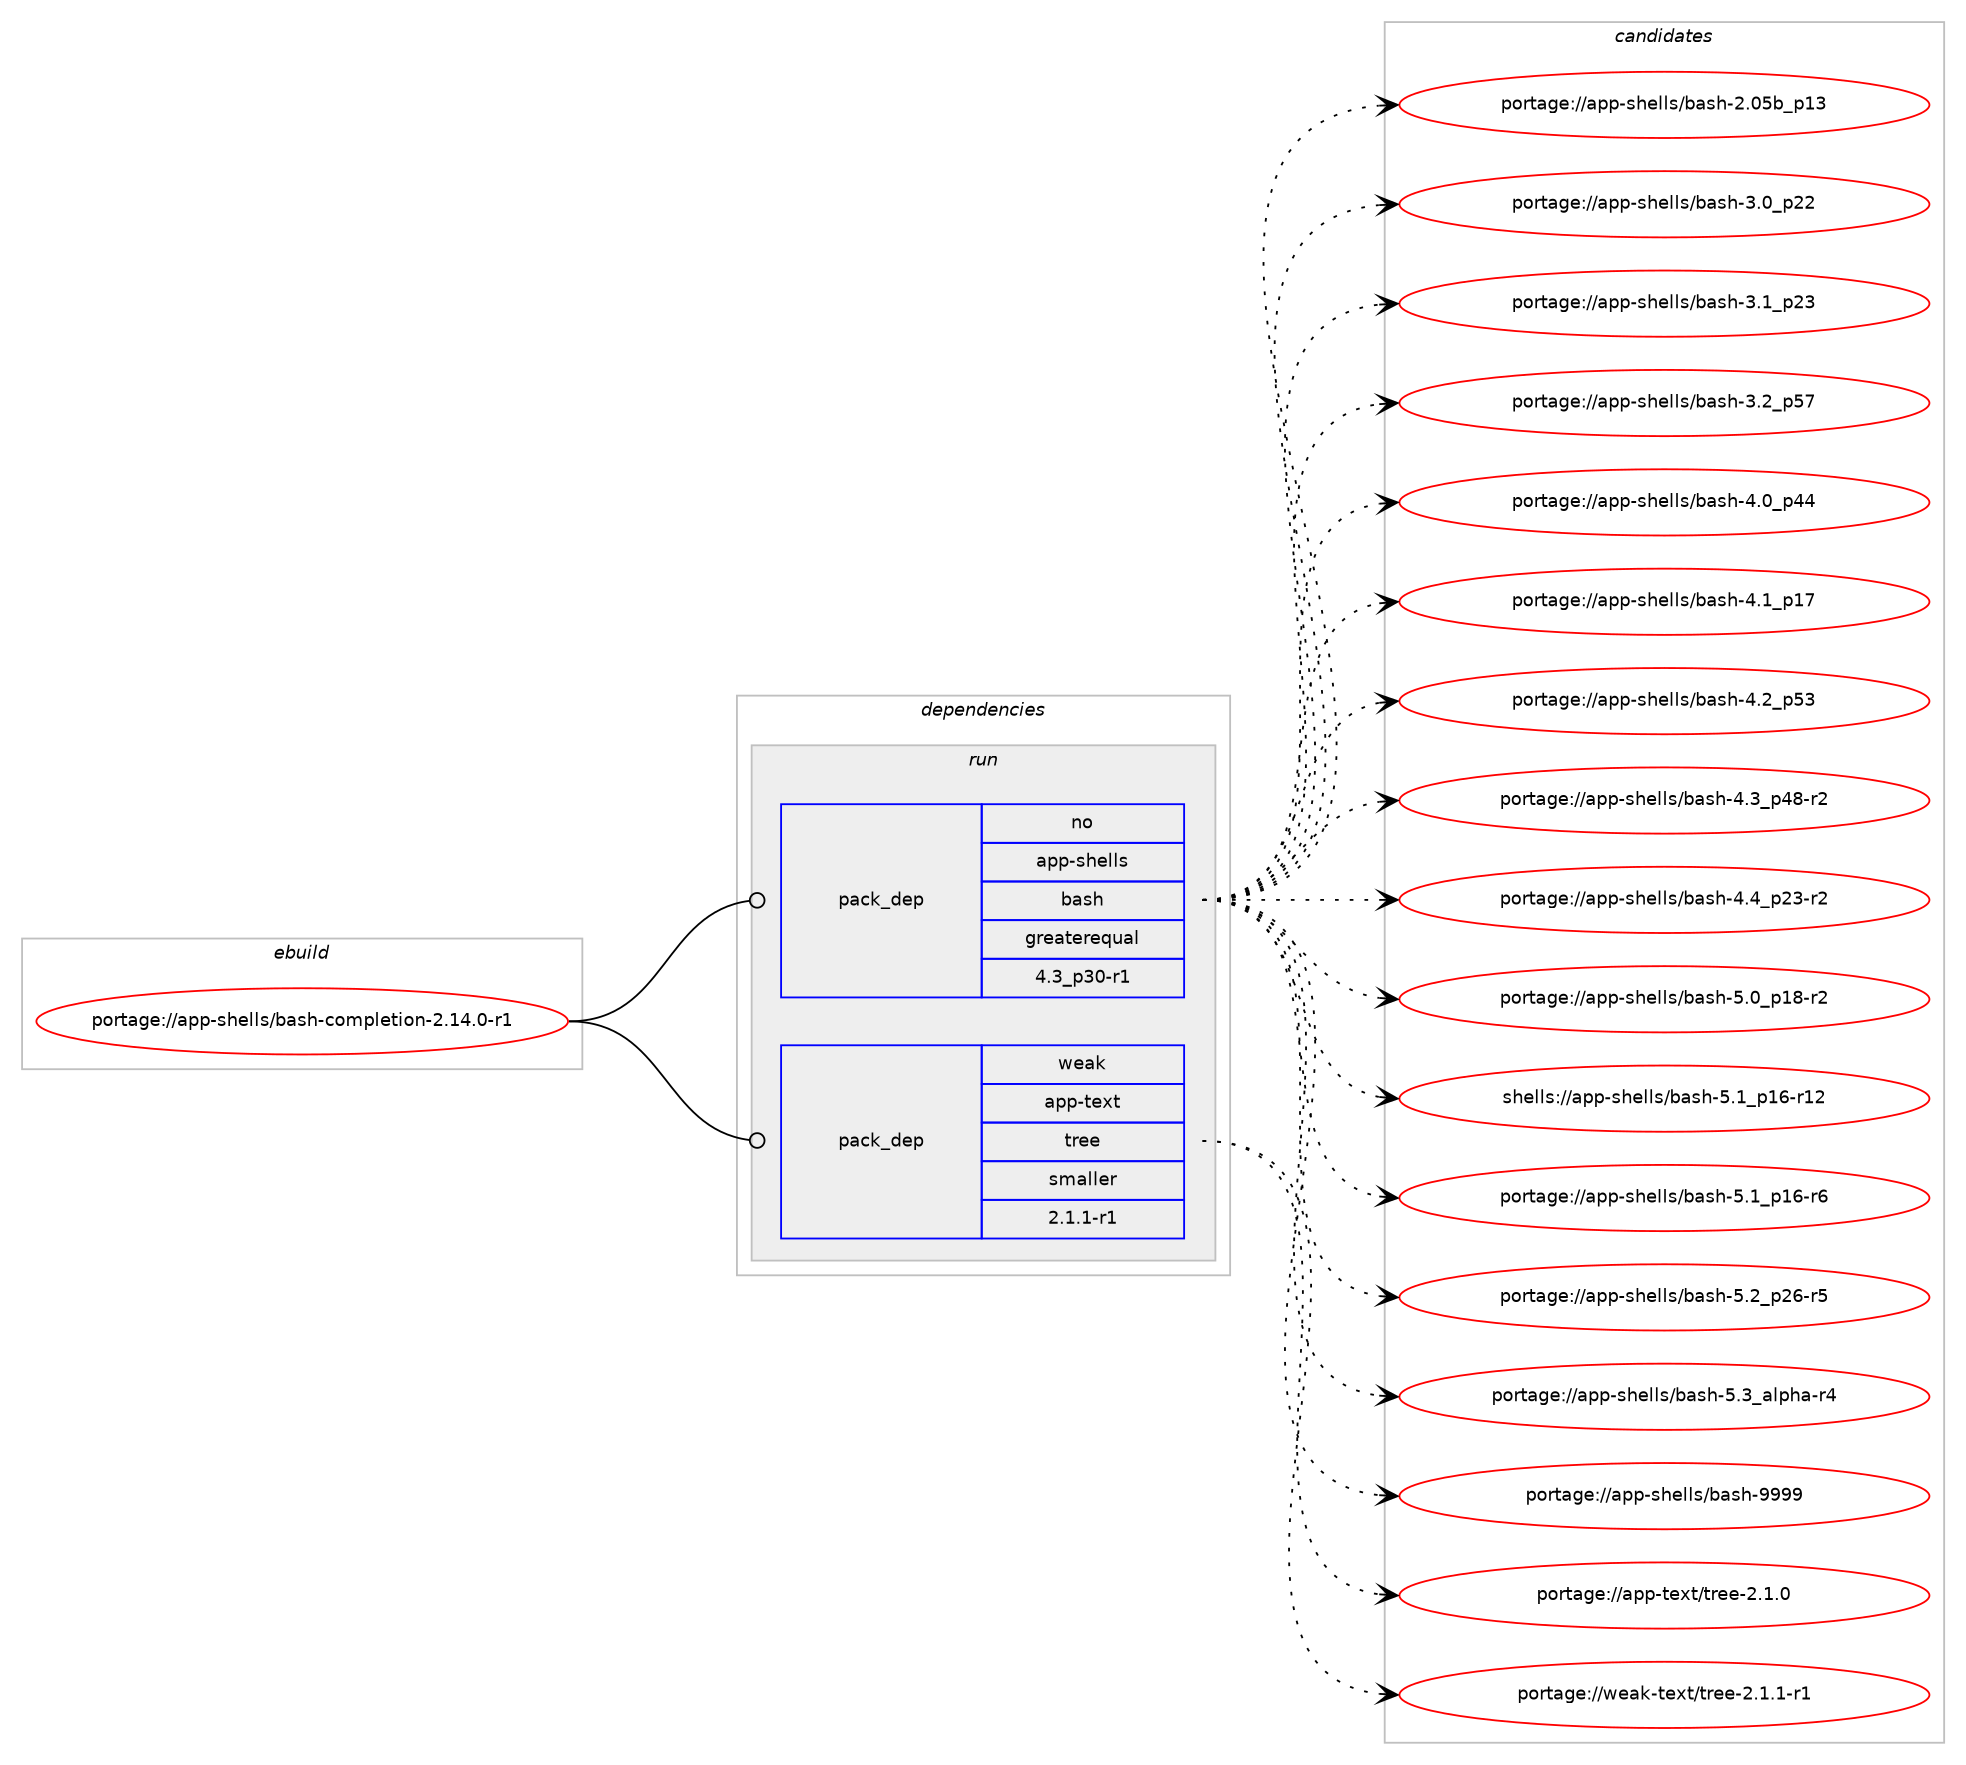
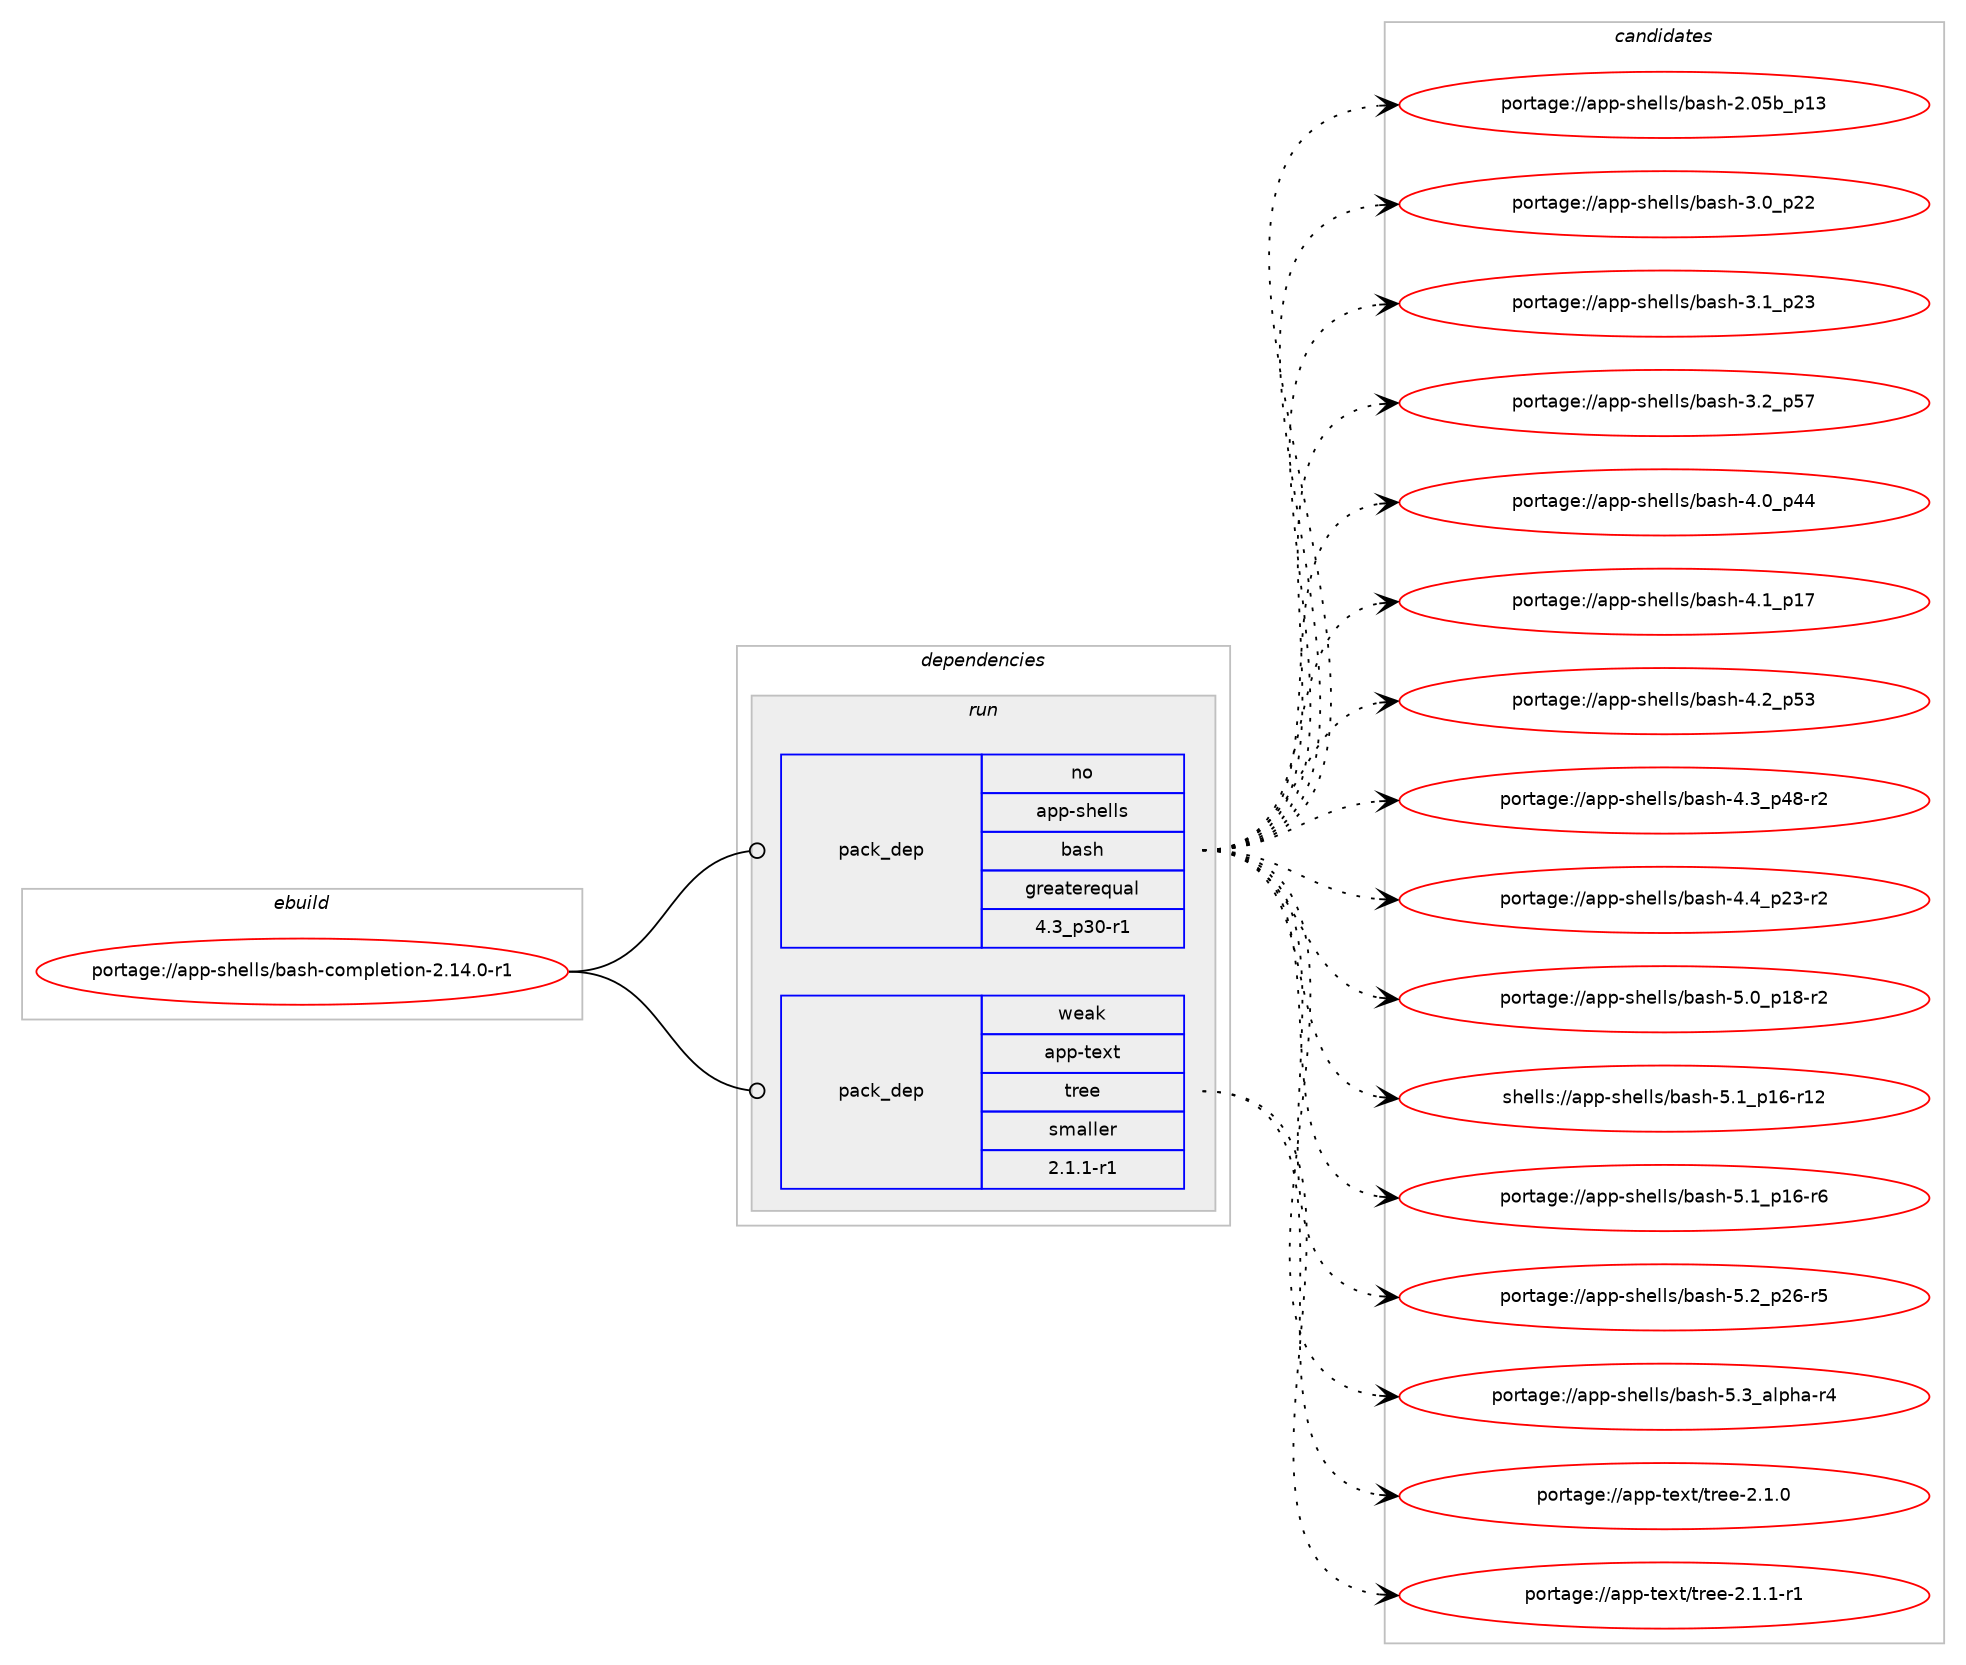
(1664, 1496) -> none
(1664, 1695) -> (1664, 1596)
